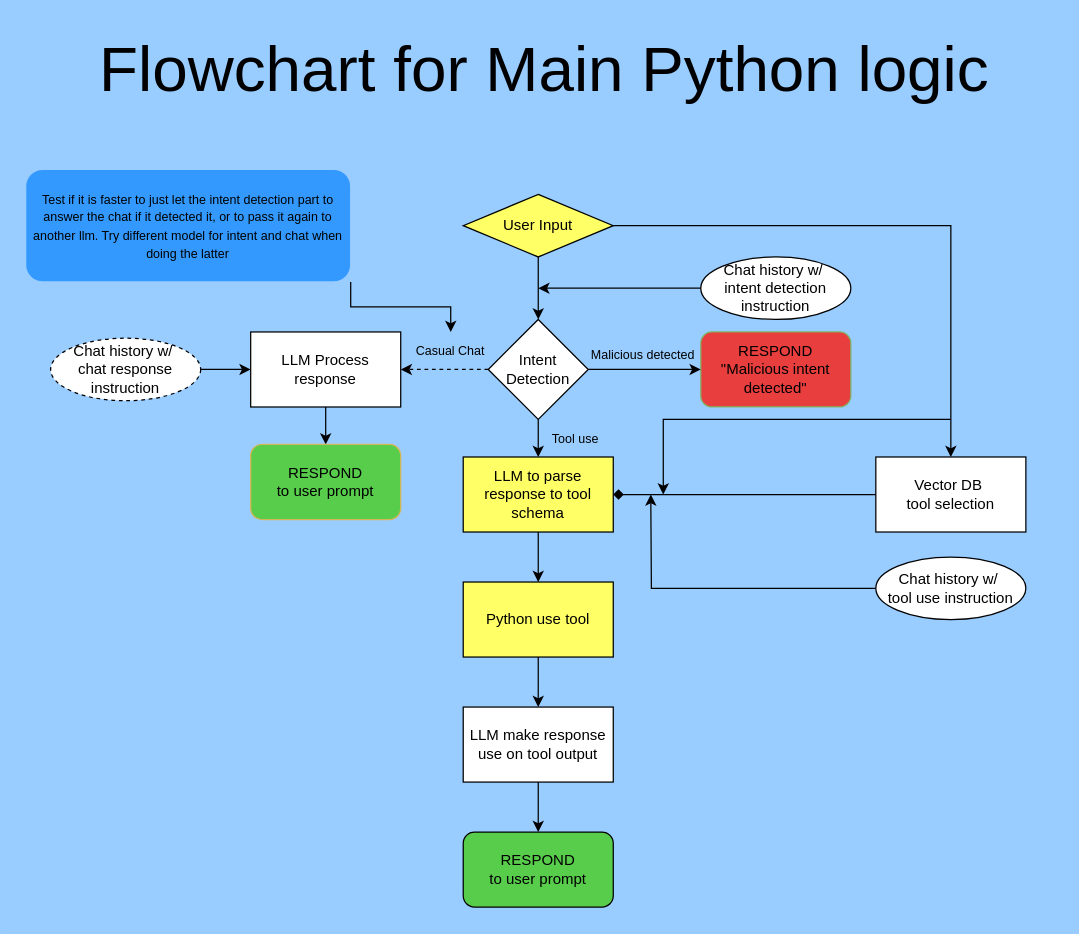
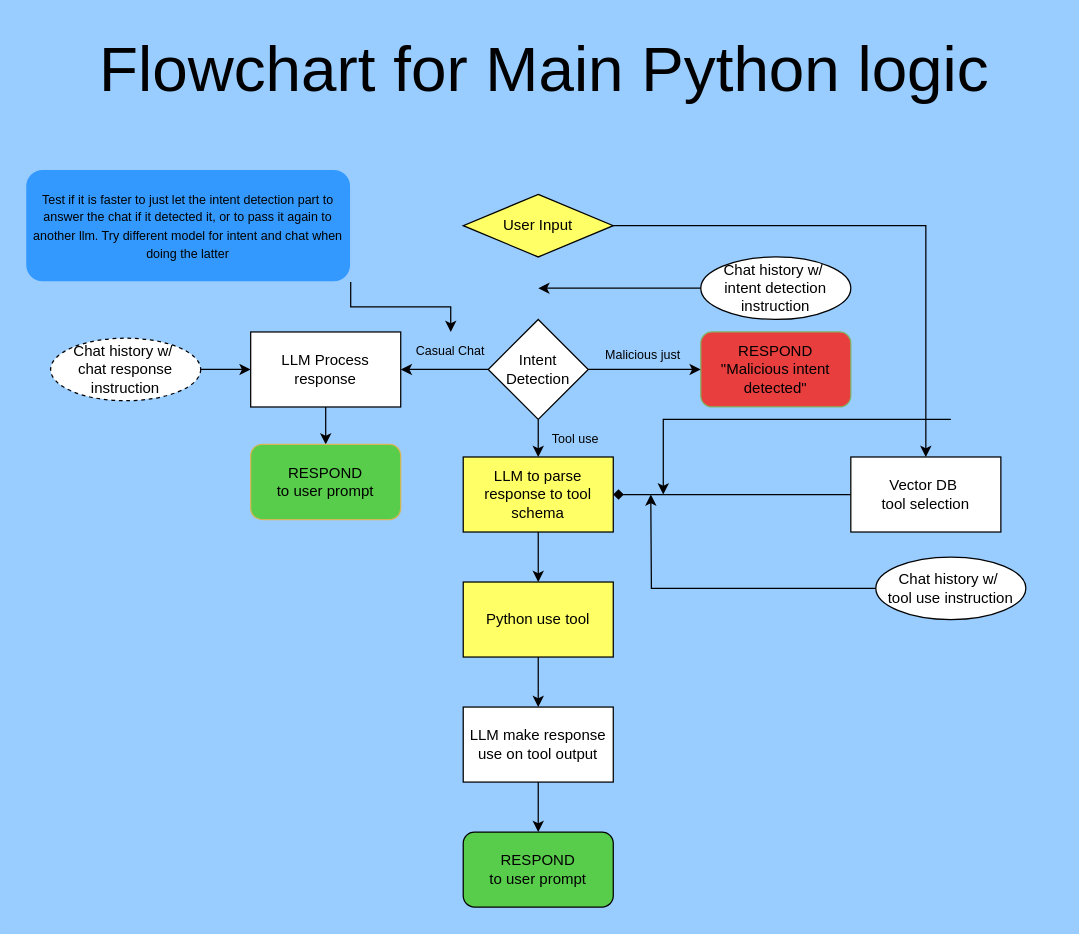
(538, 284) -> none
(643, 354) -> (643, 354)
(448, 369) -> (448, 369)
(951, 494) -> (926, 494)
